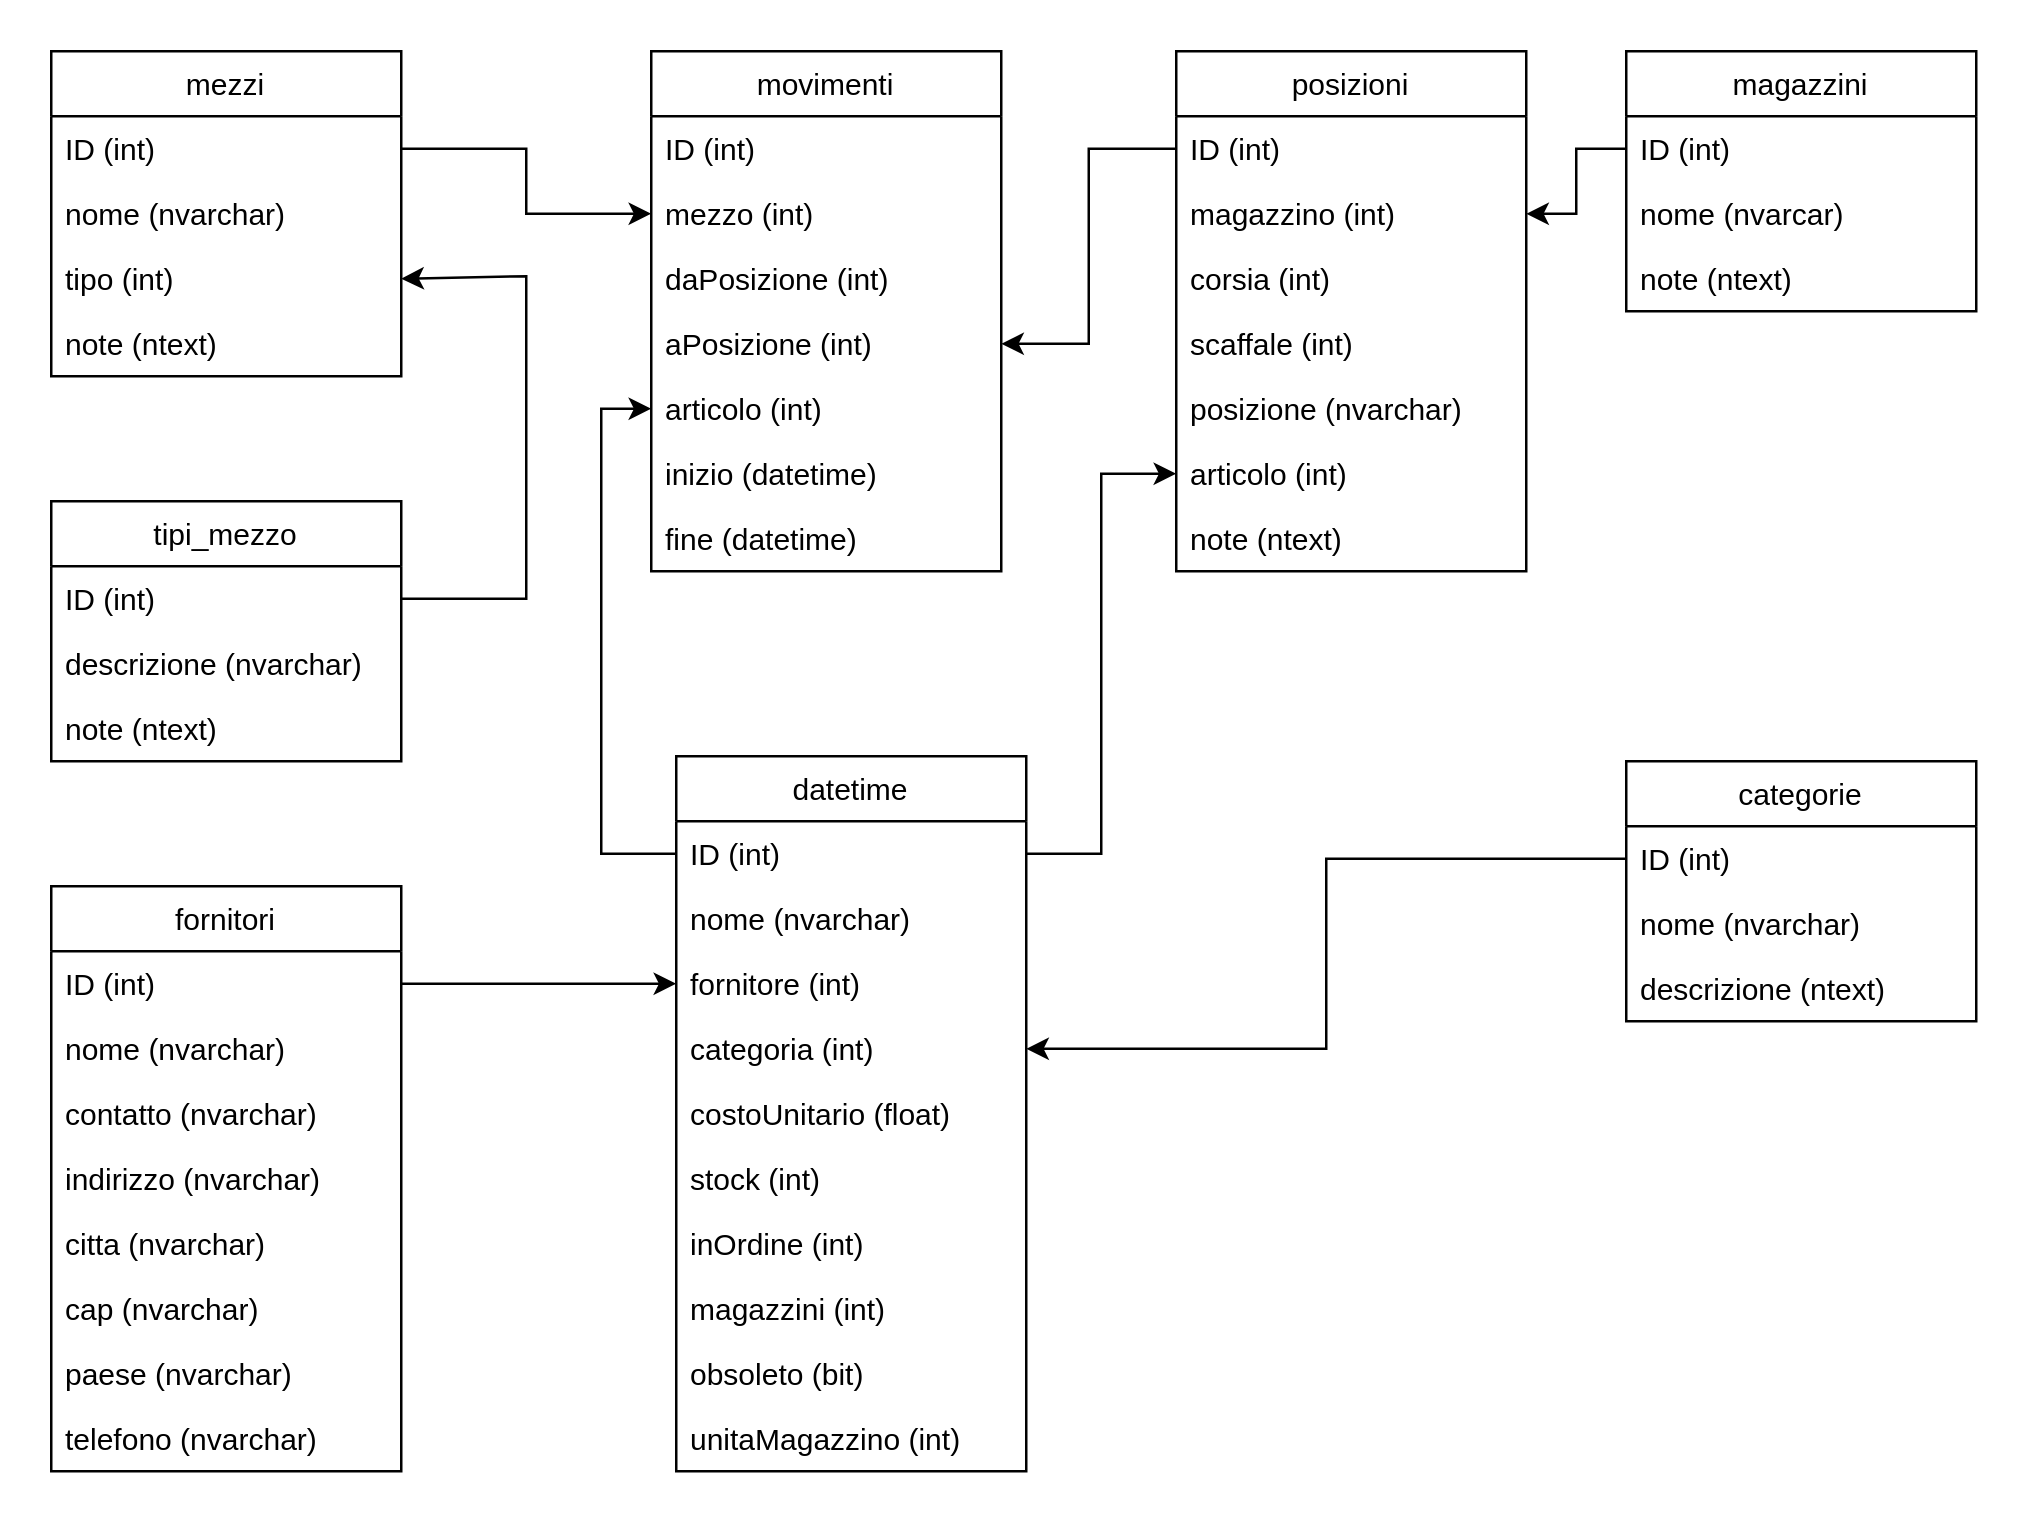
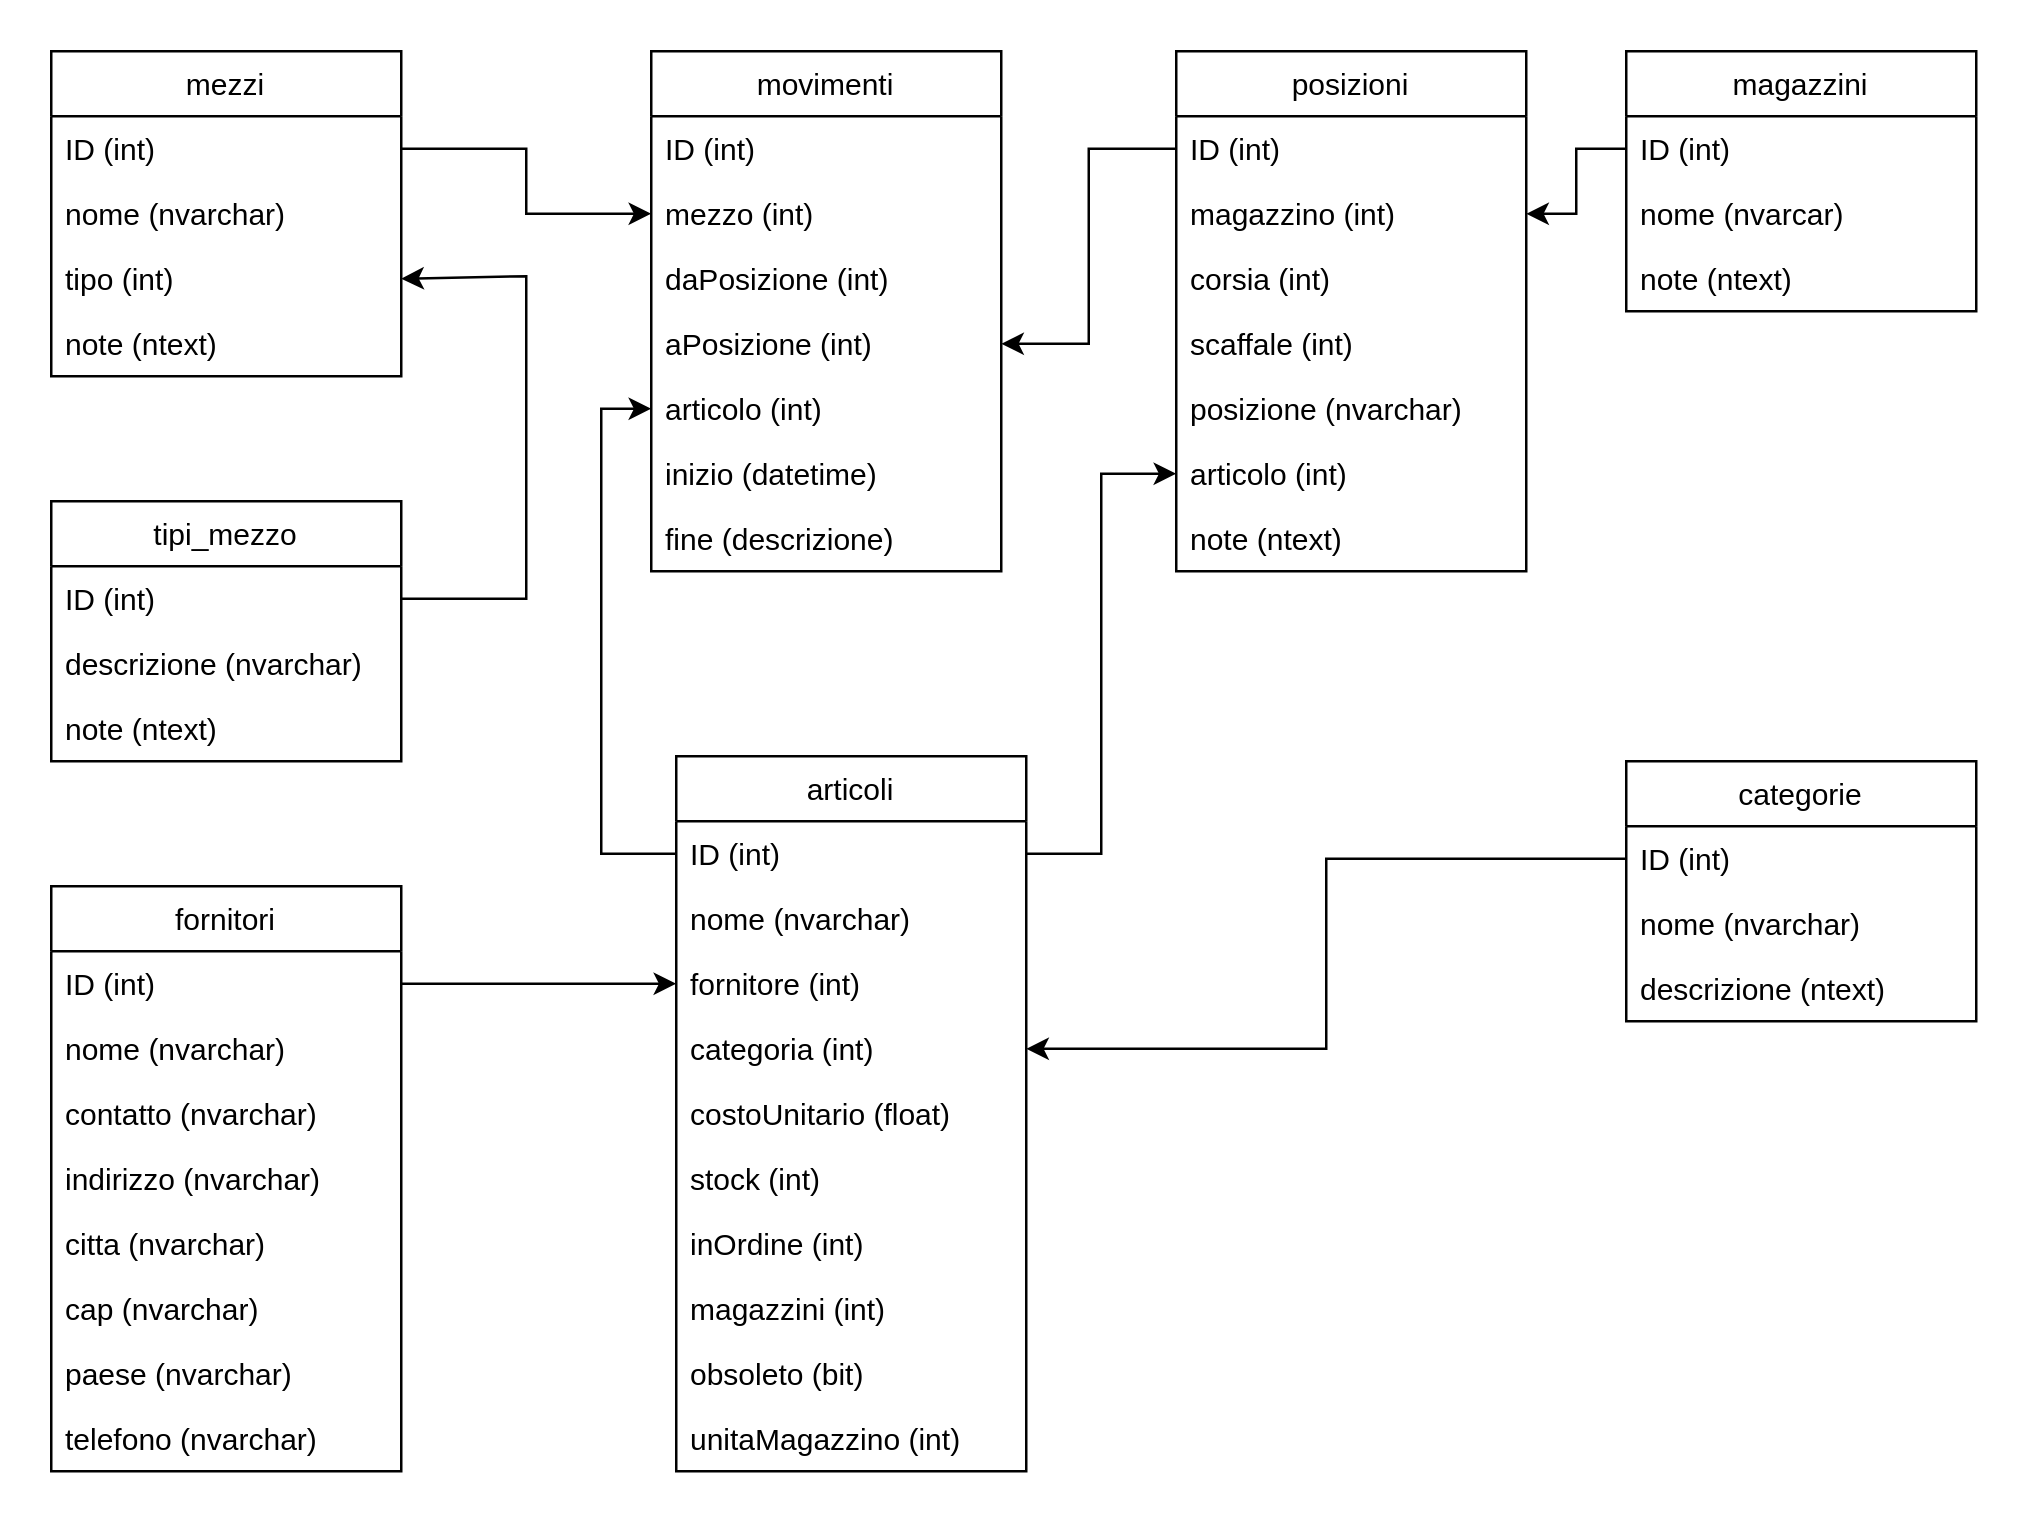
(779, 540) -> (801, 540)
(850, 790) -> (850, 790)
